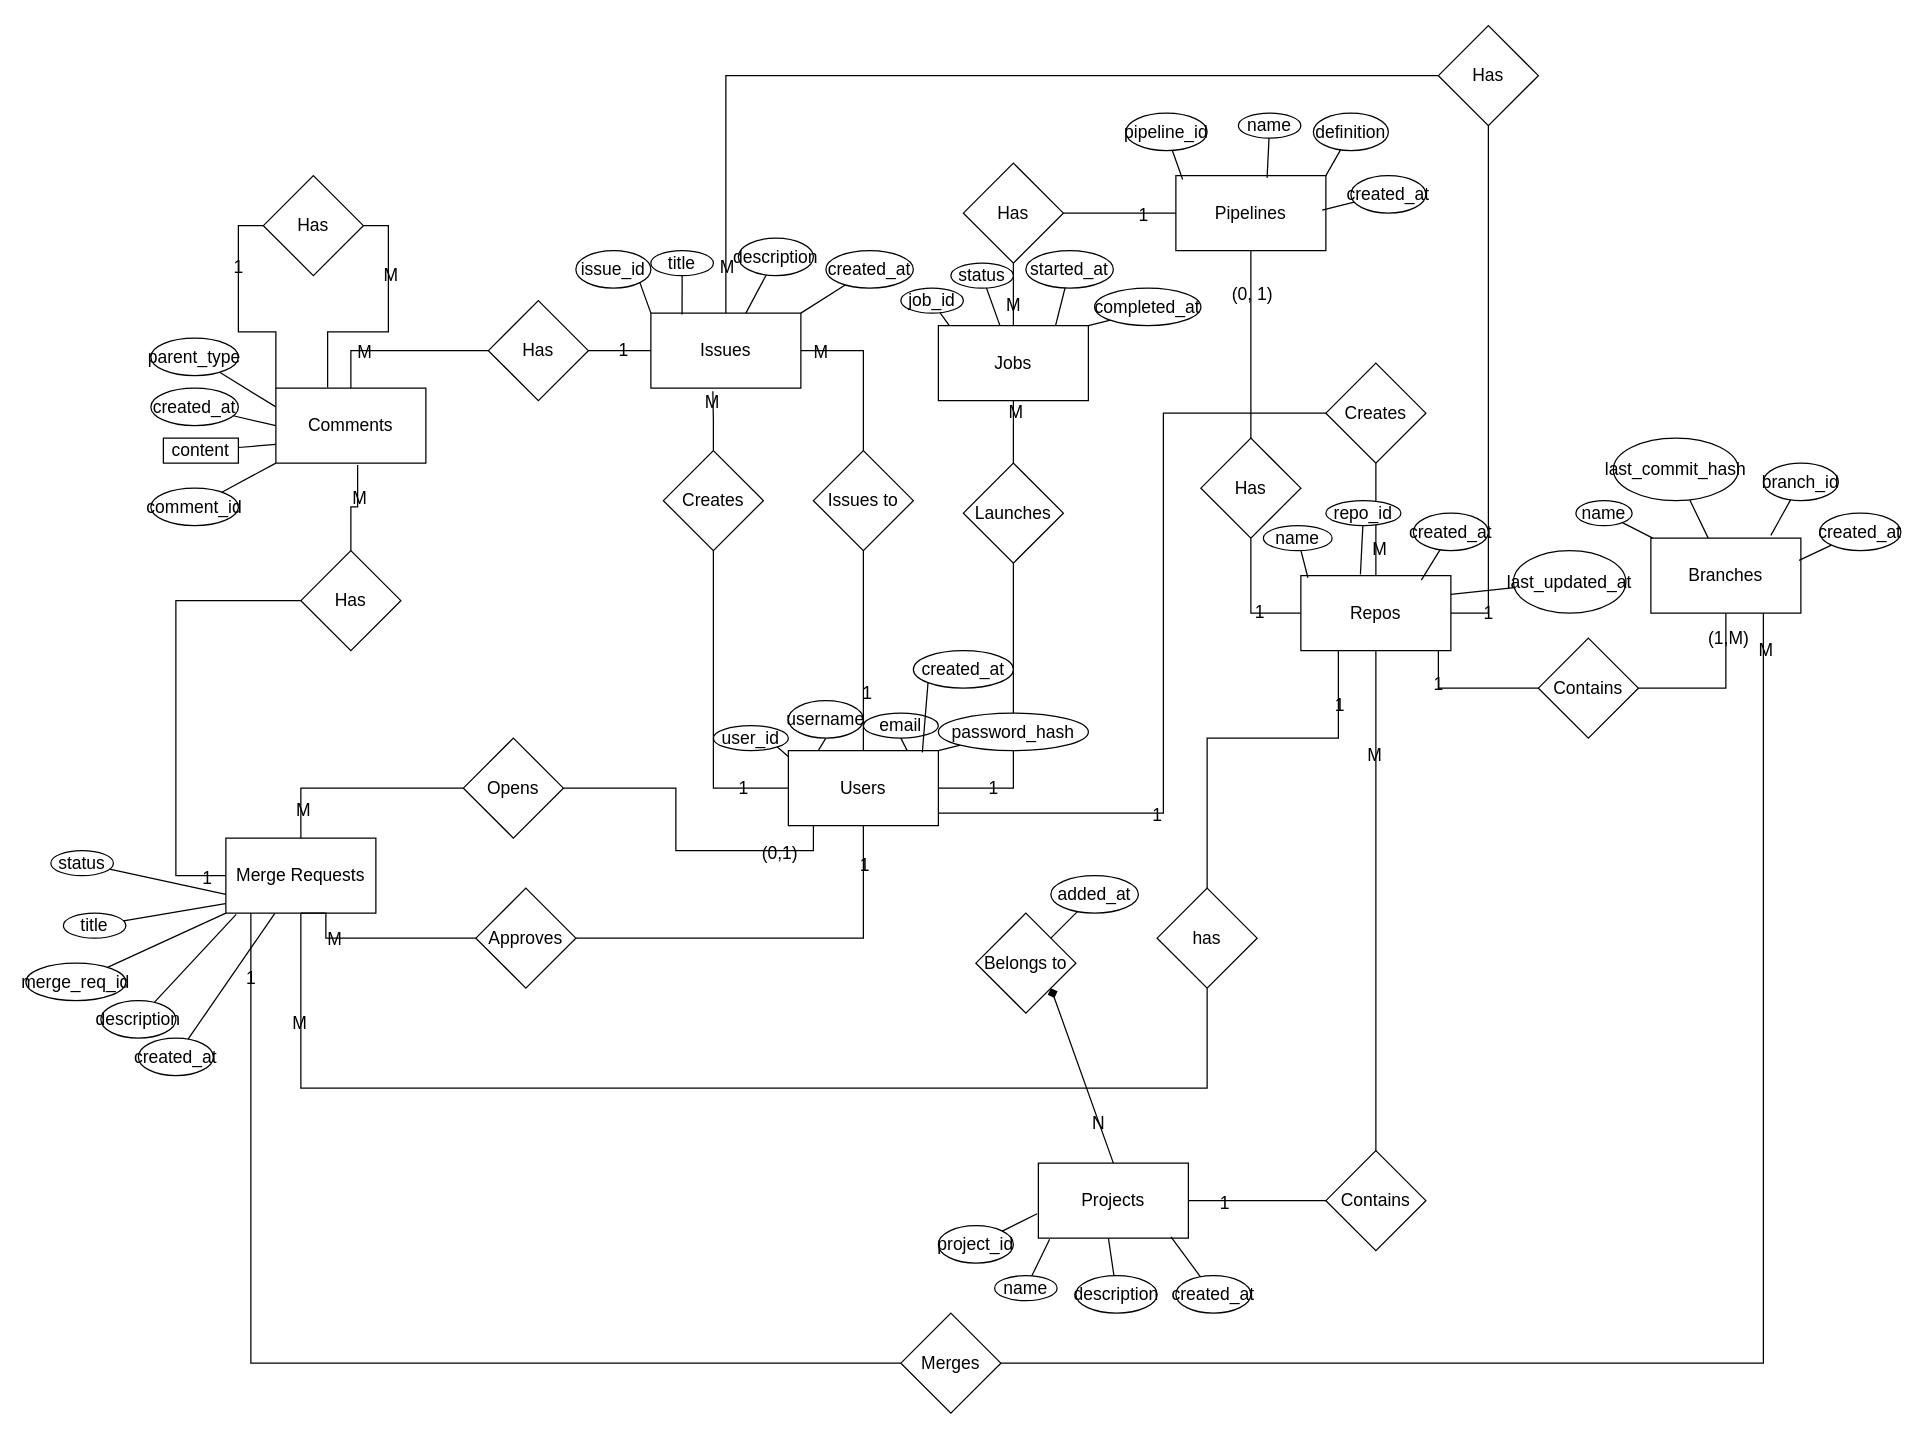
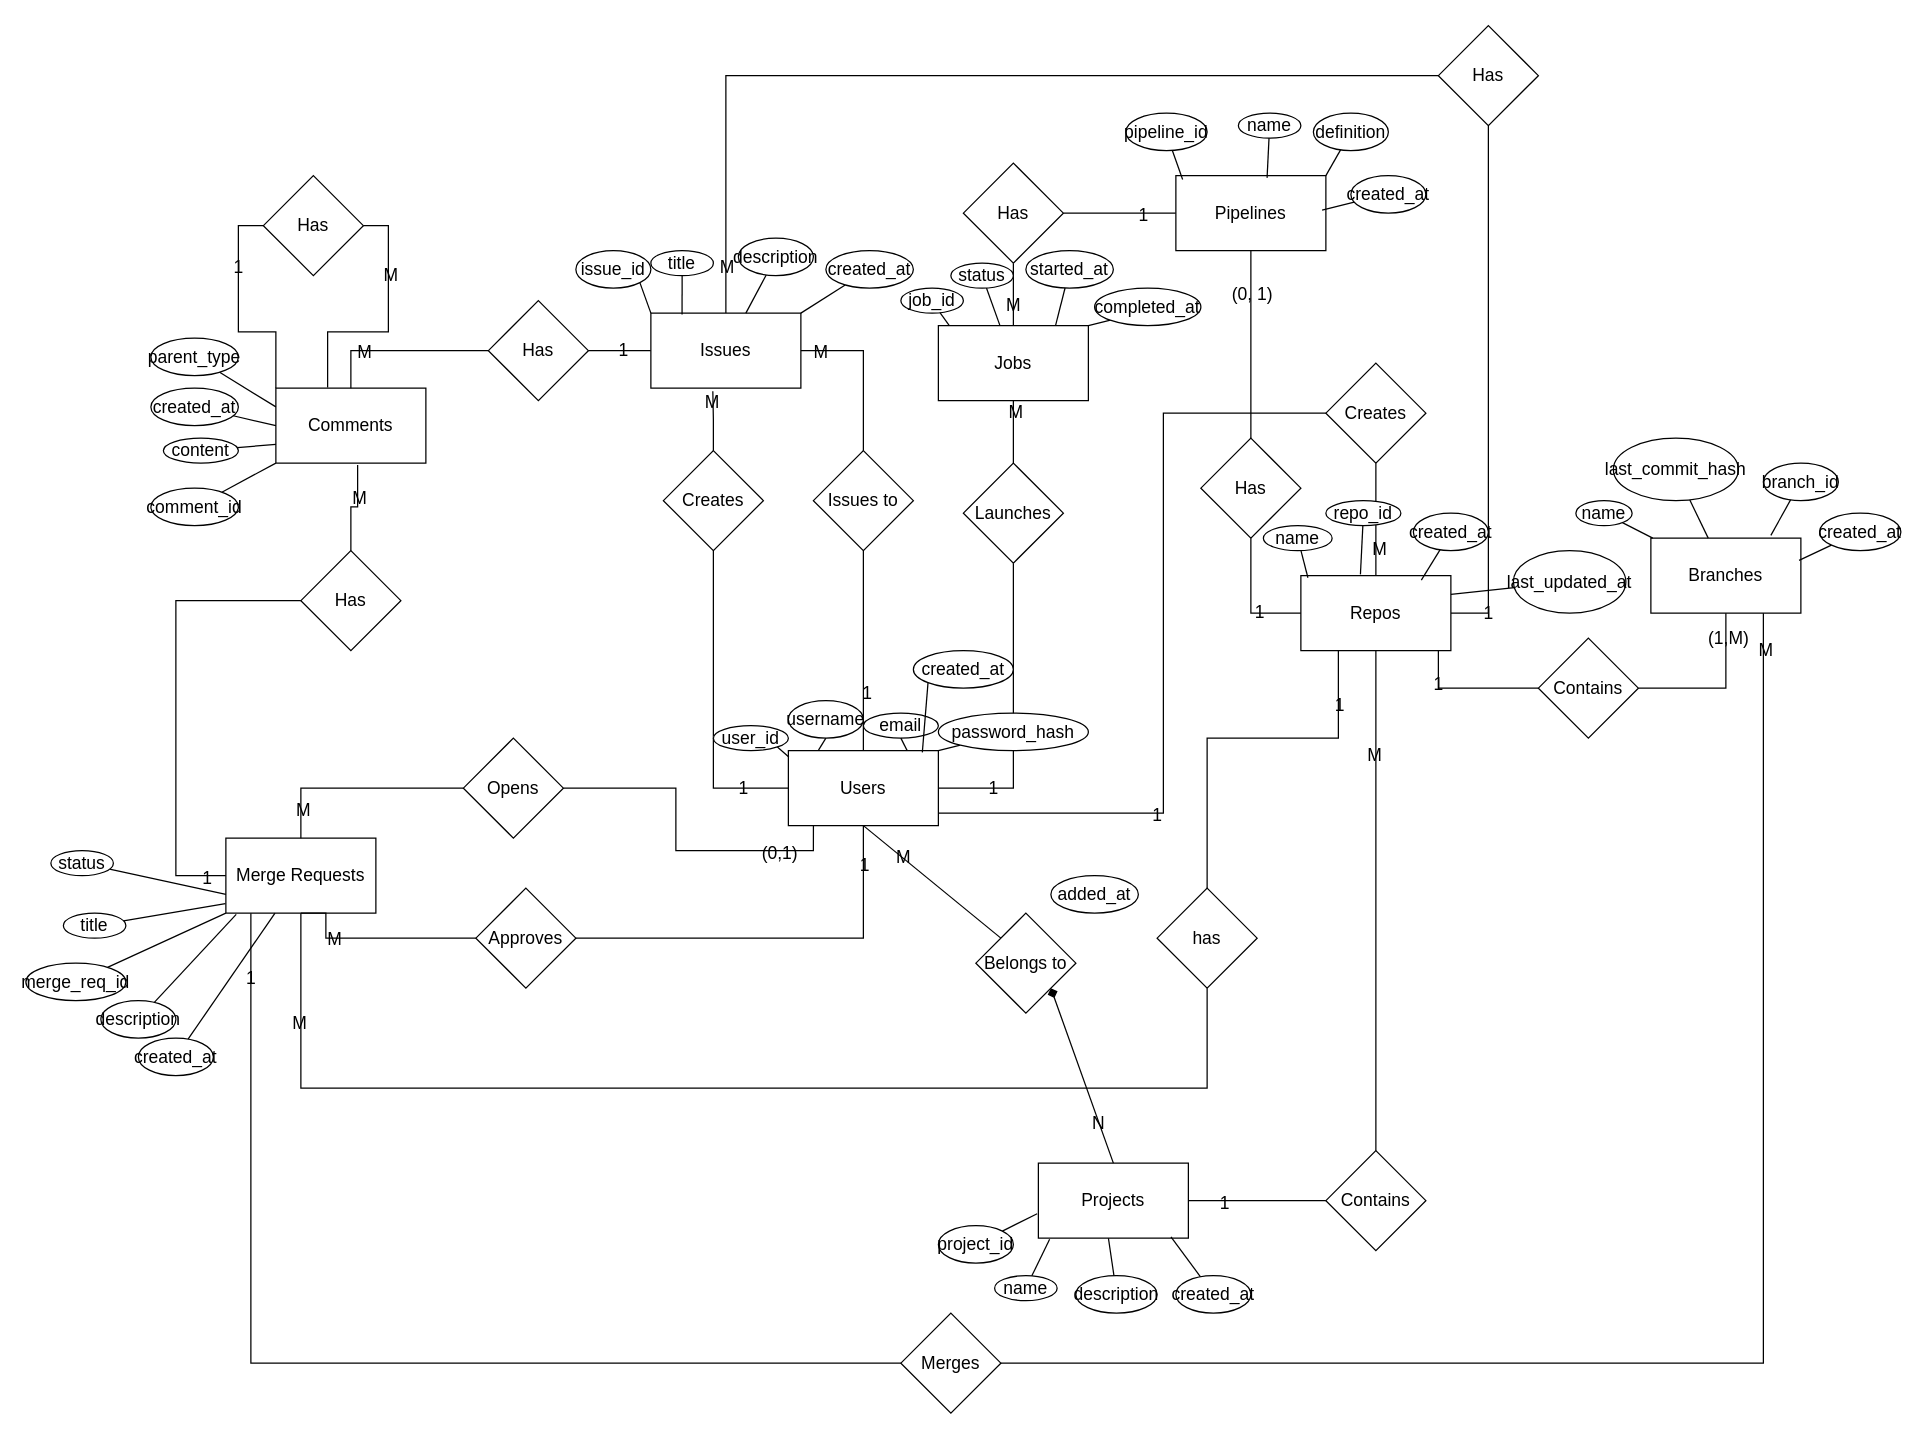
(201, 451) -> (201, 451)
none -> (933, 883)
(1064, 925) -> none
